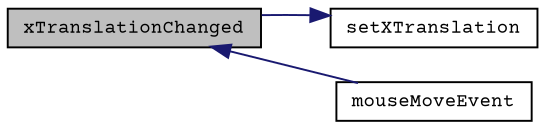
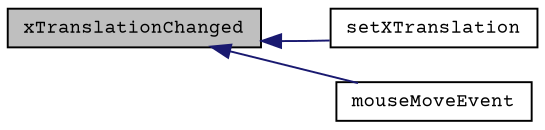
(286, 15) -> (306, 41)
